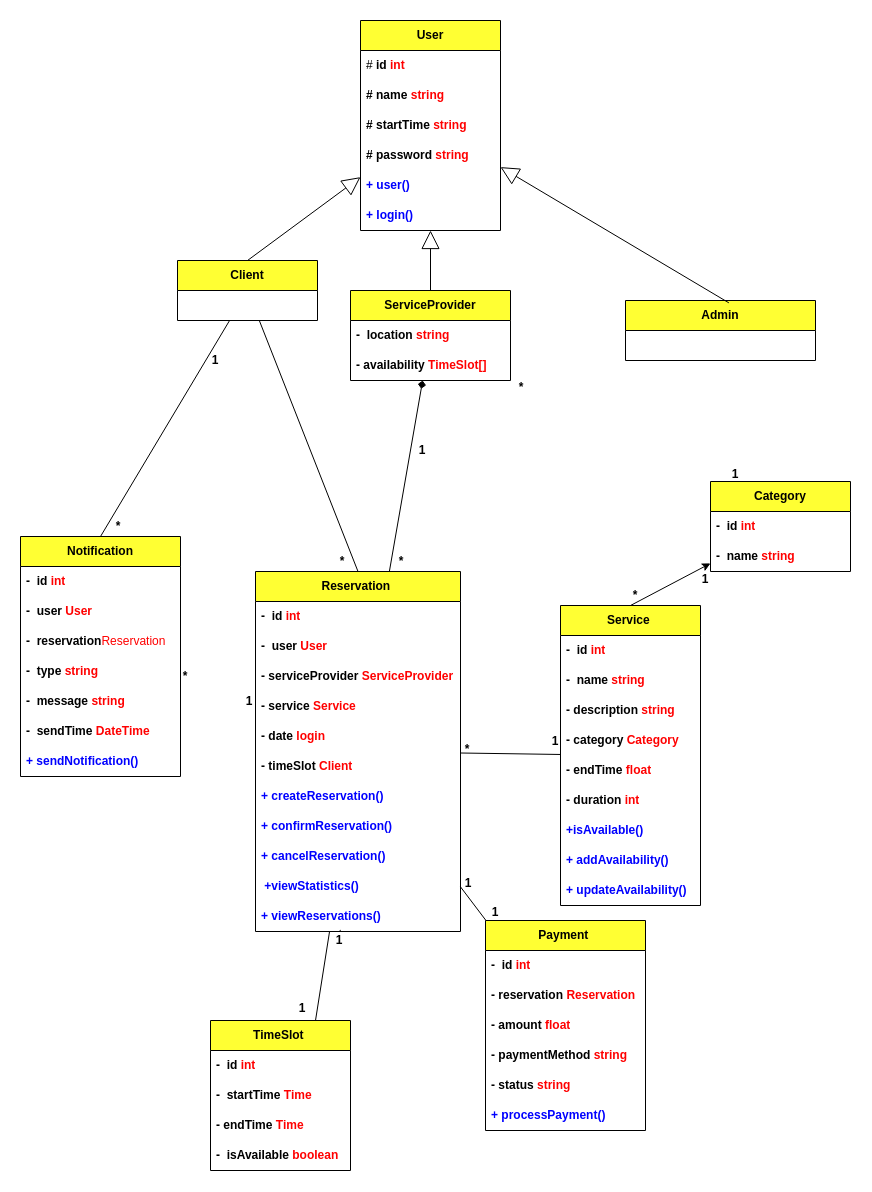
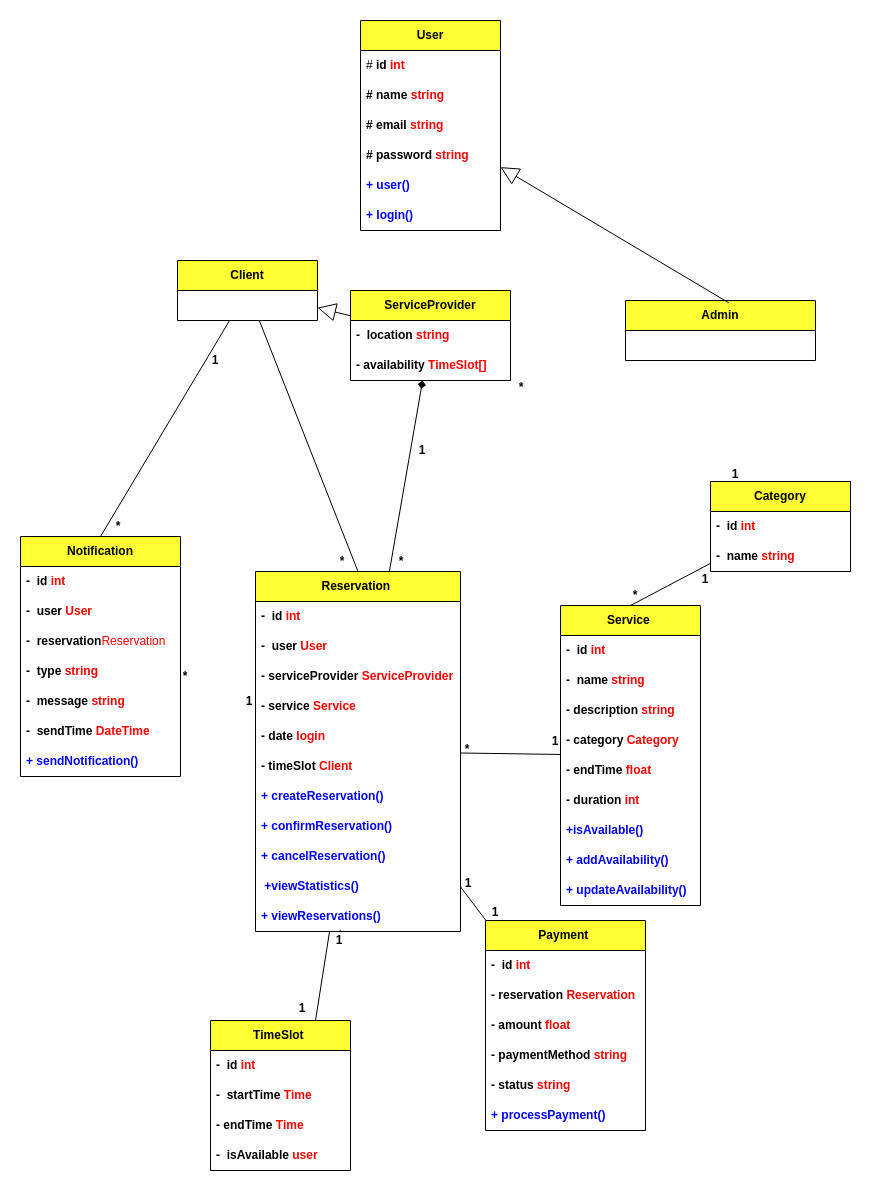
(421, 126) -> (406, 126)
(297, 224) -> none
(431, 270) -> (343, 314)
(703, 567) -> (704, 567)
(281, 1156) -> (273, 1156)
